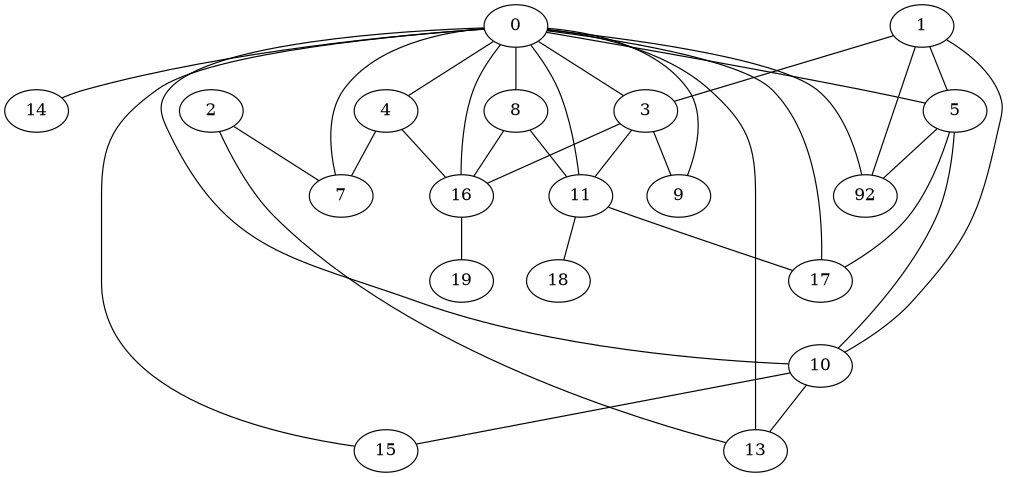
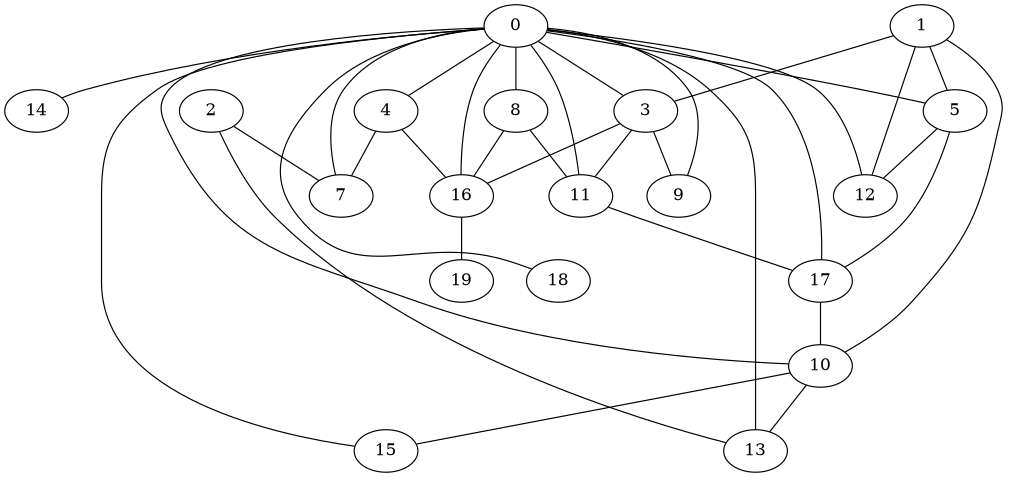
(865, 196) -> (865, 196)
(570, 239) -> (282, 186)
(918, 251) -> (820, 324)
